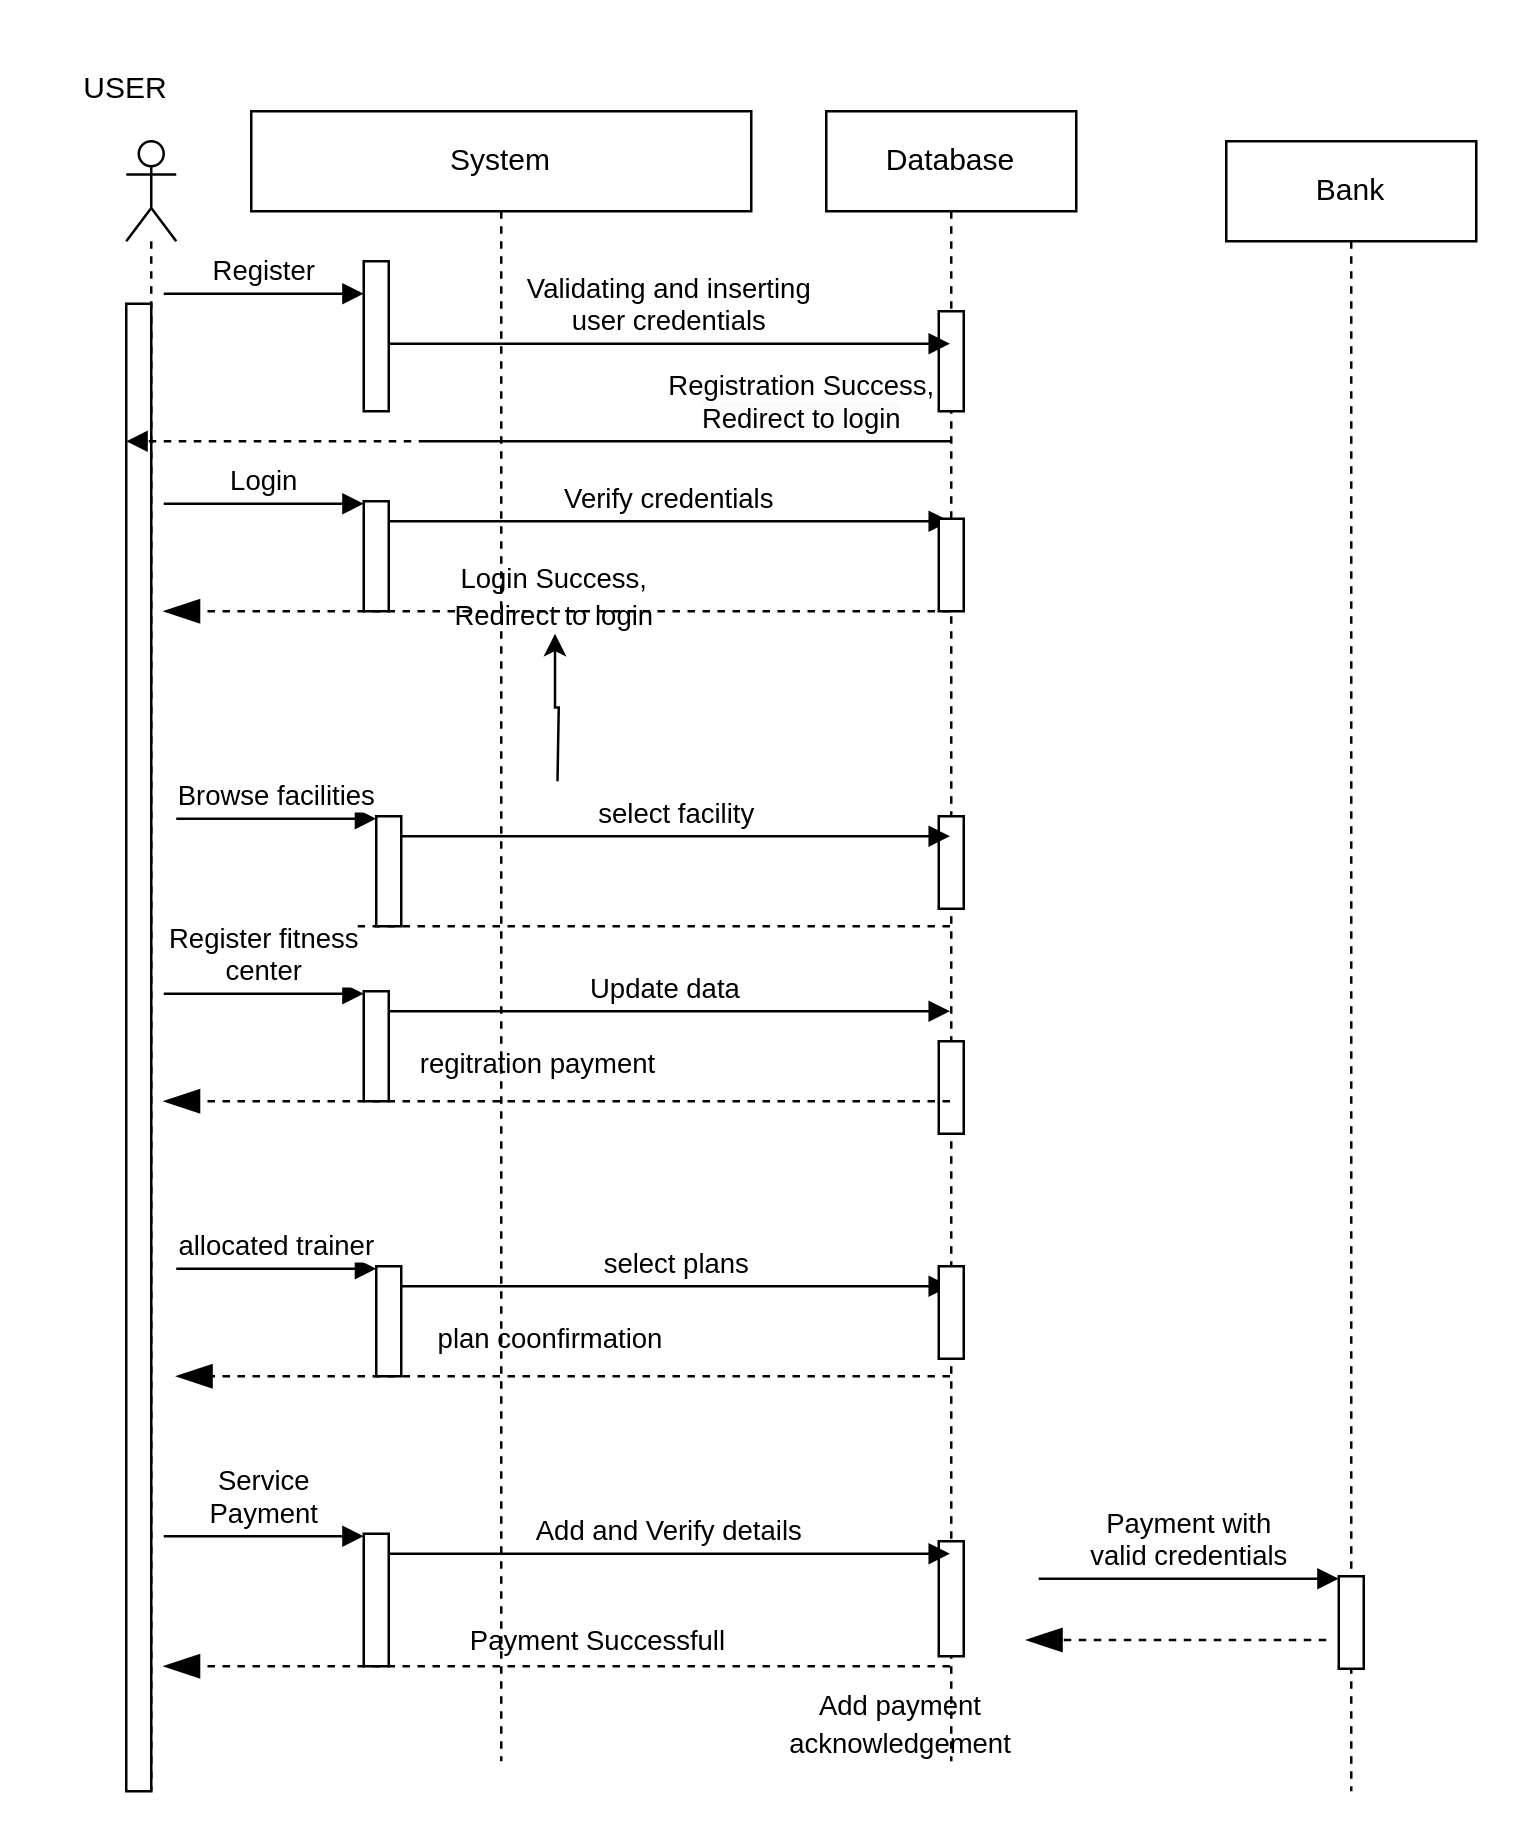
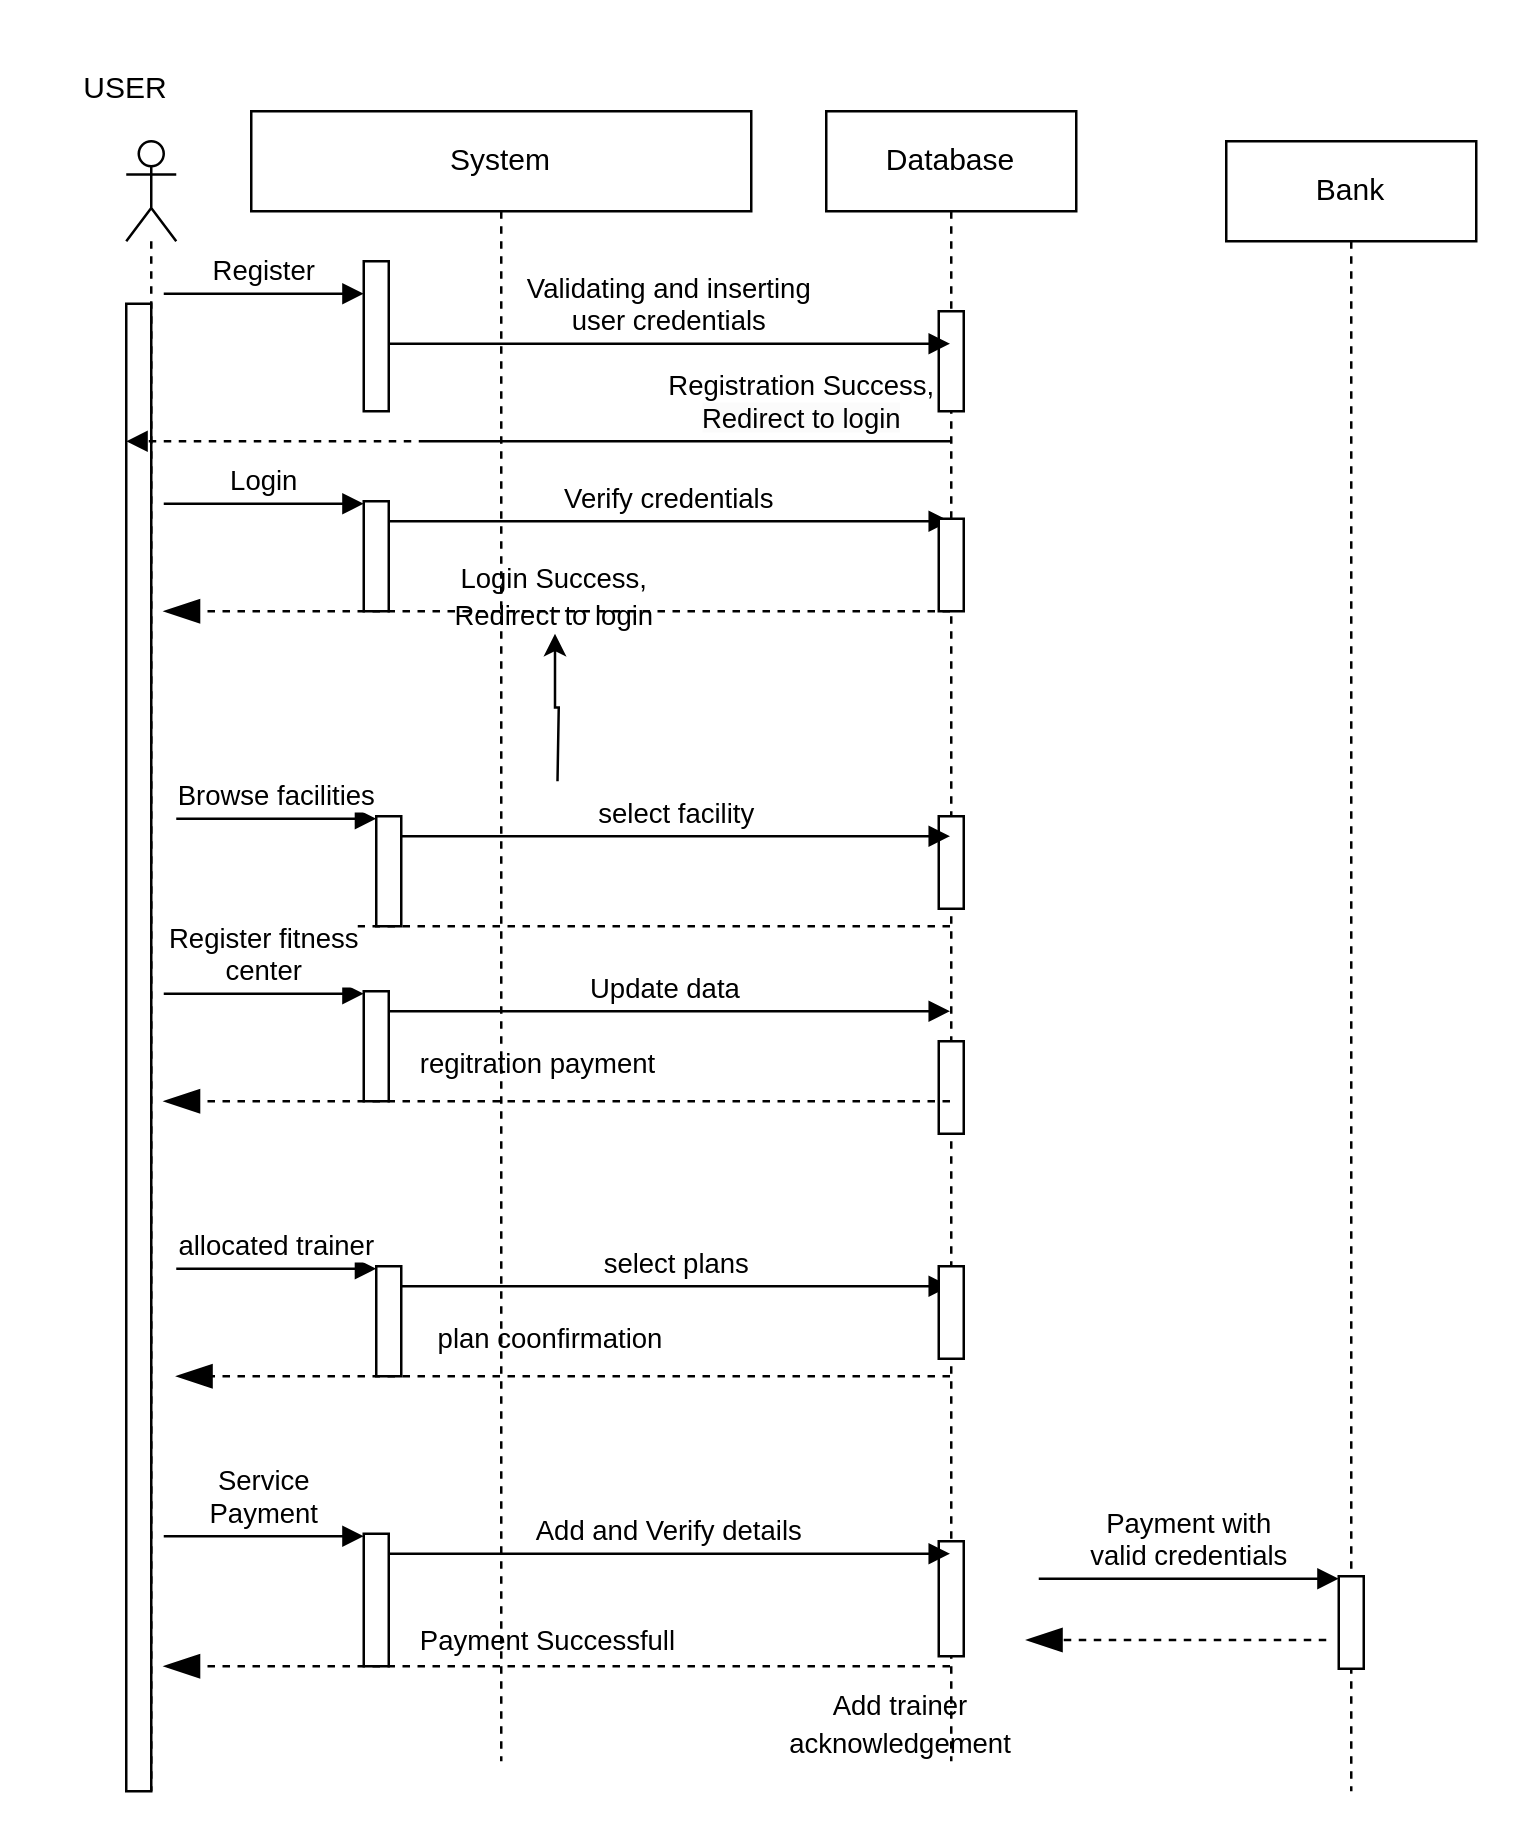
(599, 1641) -> (549, 1641)
(901, 1724) -> (901, 1724)
